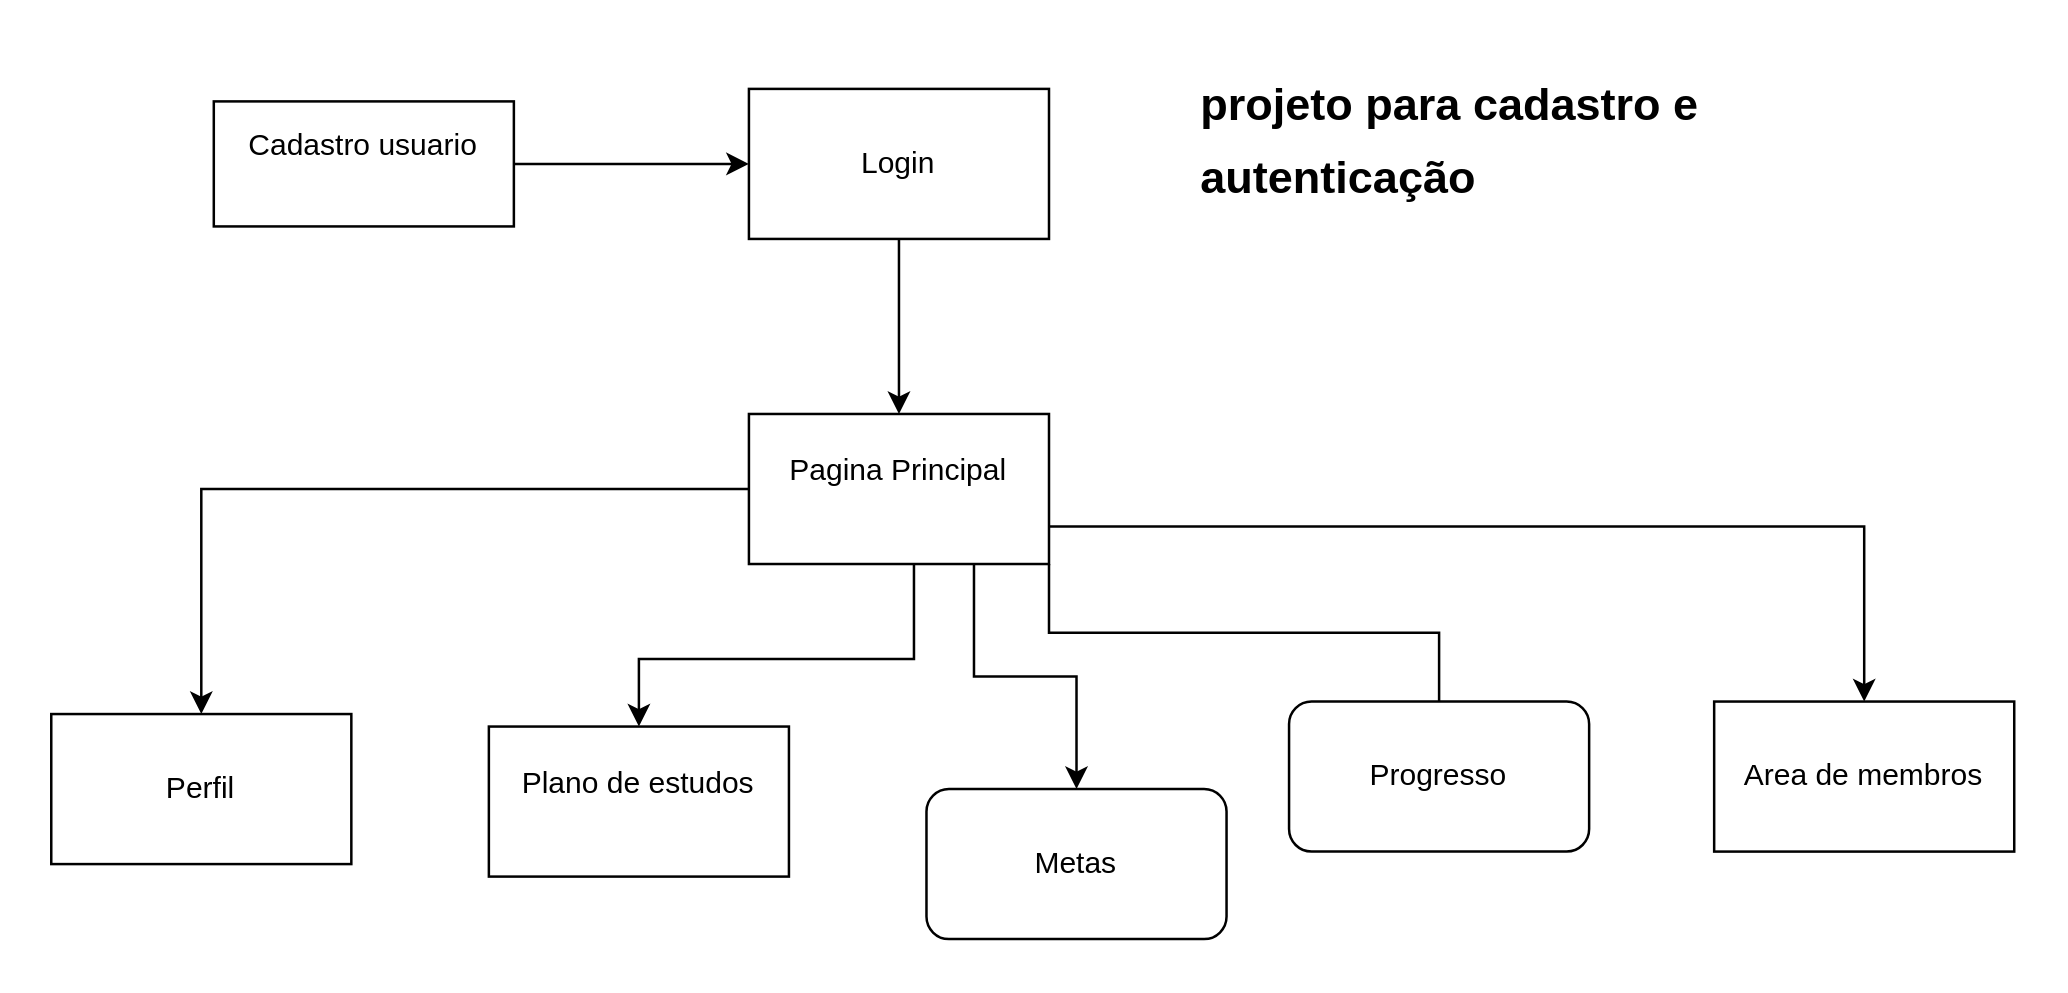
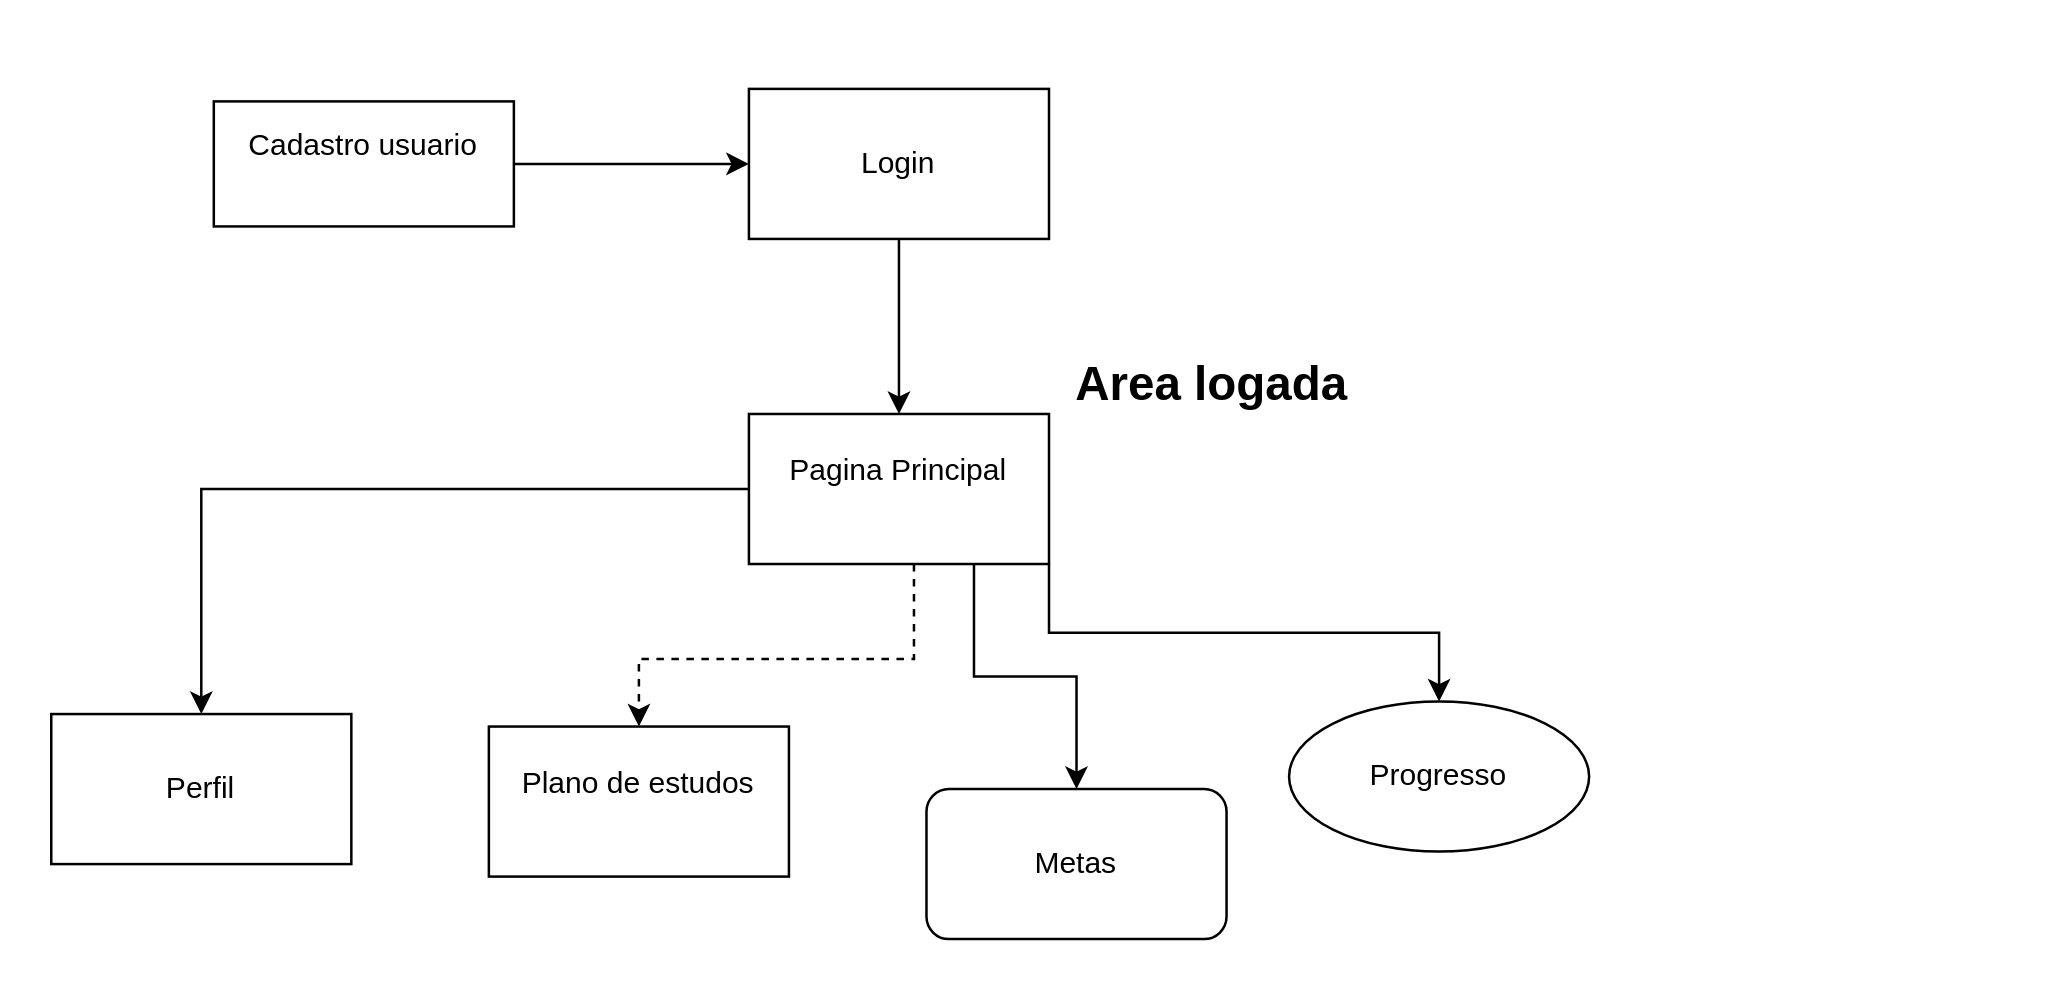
(1464, 164) -> none
none -> (1301, 389)
(1536, 526) -> none
(797, 659) -> (797, 659)
(1439, 690) -> (1439, 683)
(1439, 776) -> (1439, 776)
(1864, 776) -> none
